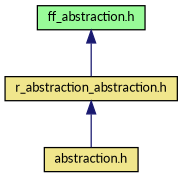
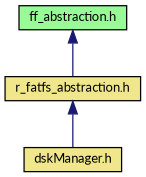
(91, 89) -> (73, 89)
(91, 160) -> (73, 160)
